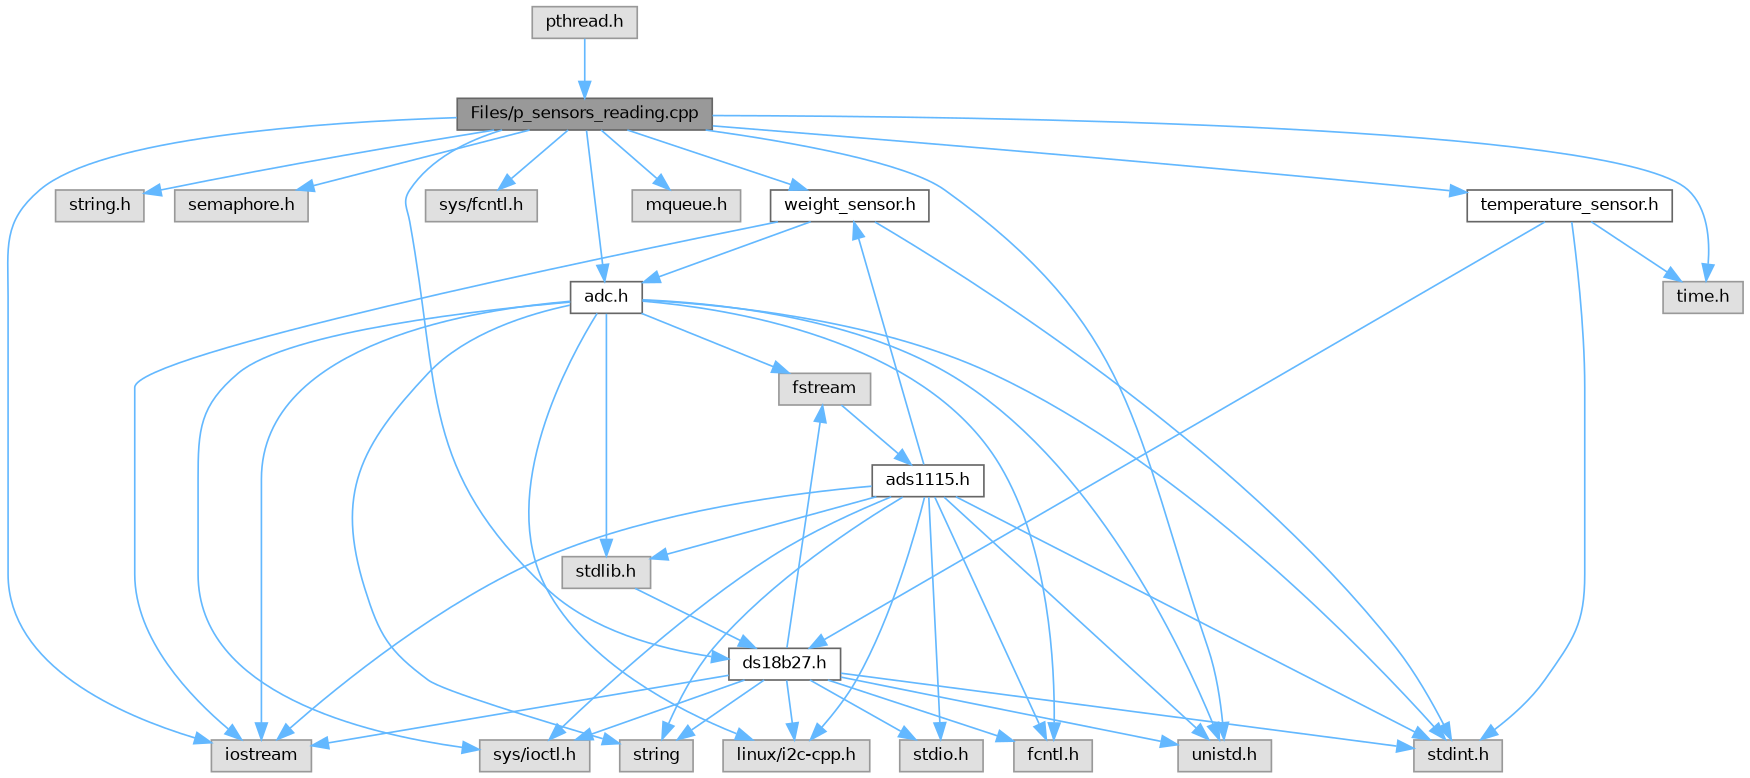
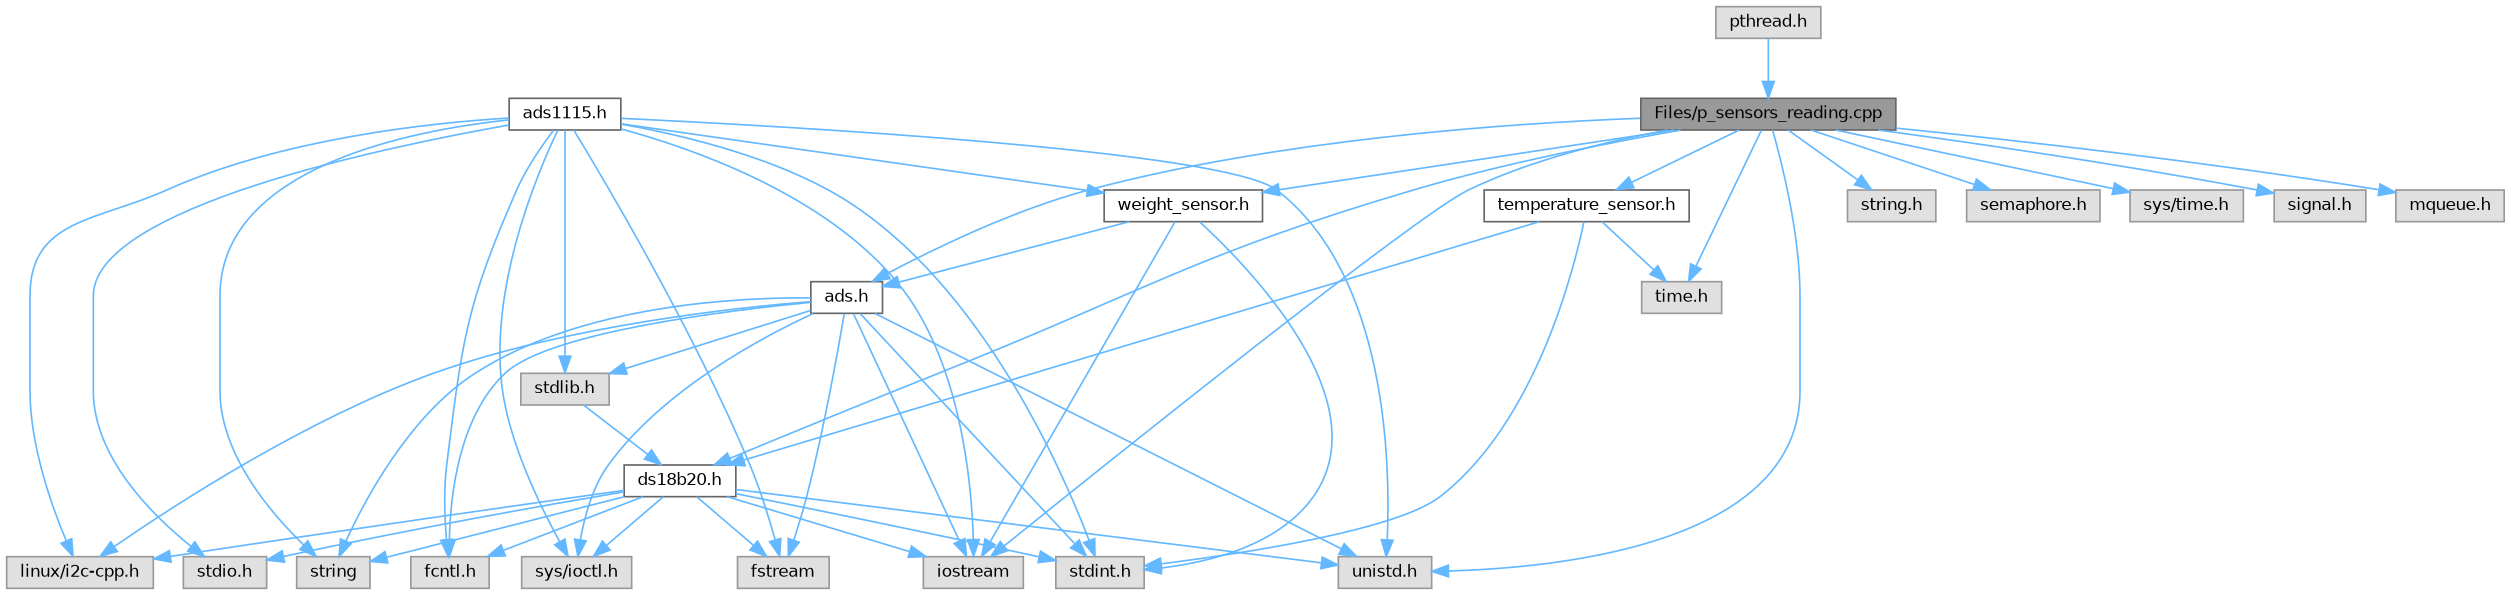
(481, 206) -> (2187, 206)
none -> (2320, 206)
(606, 298) -> (847, 298)
(870, 429) -> (686, 329)
(785, 664) -> (680, 481)
